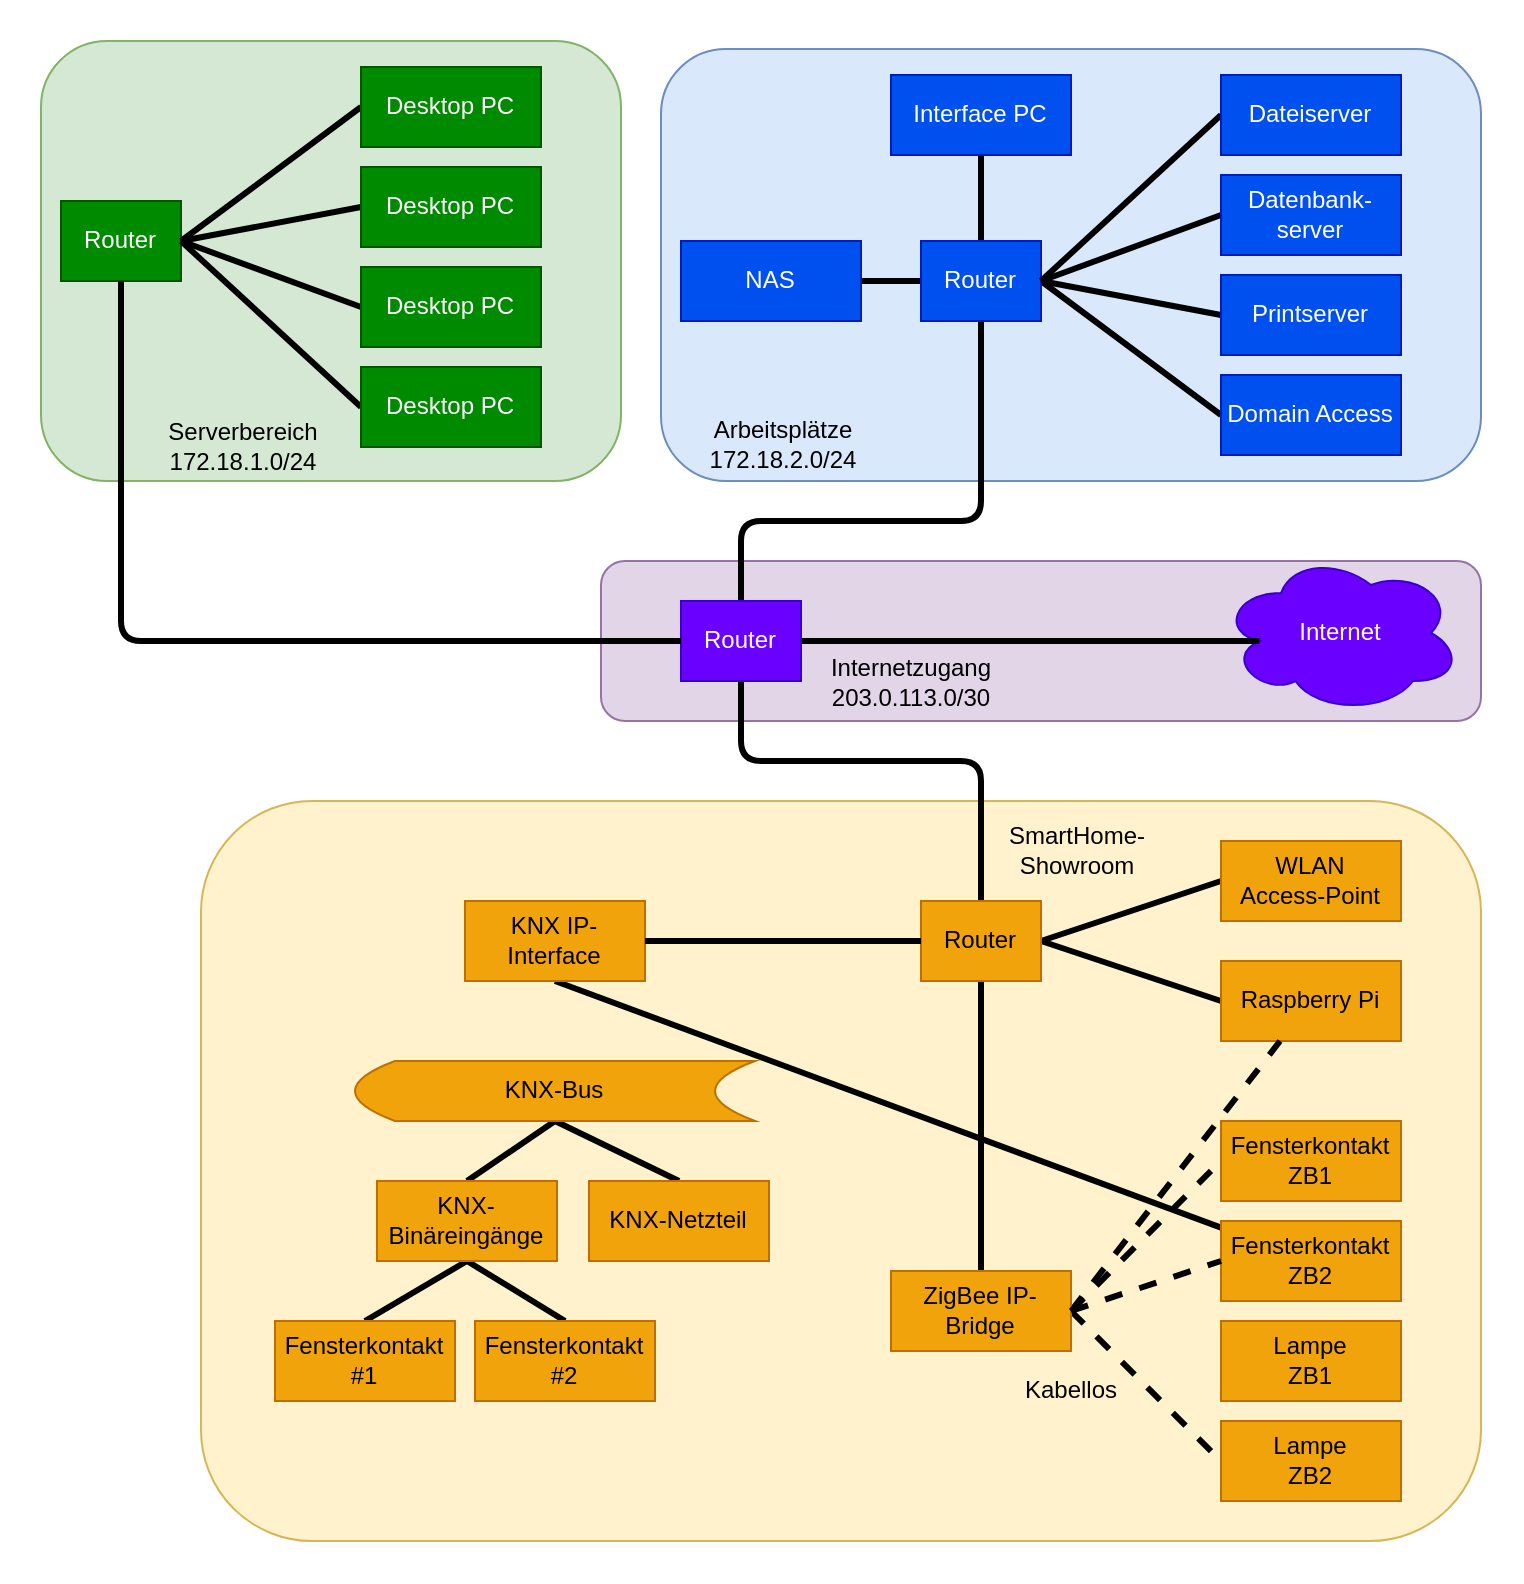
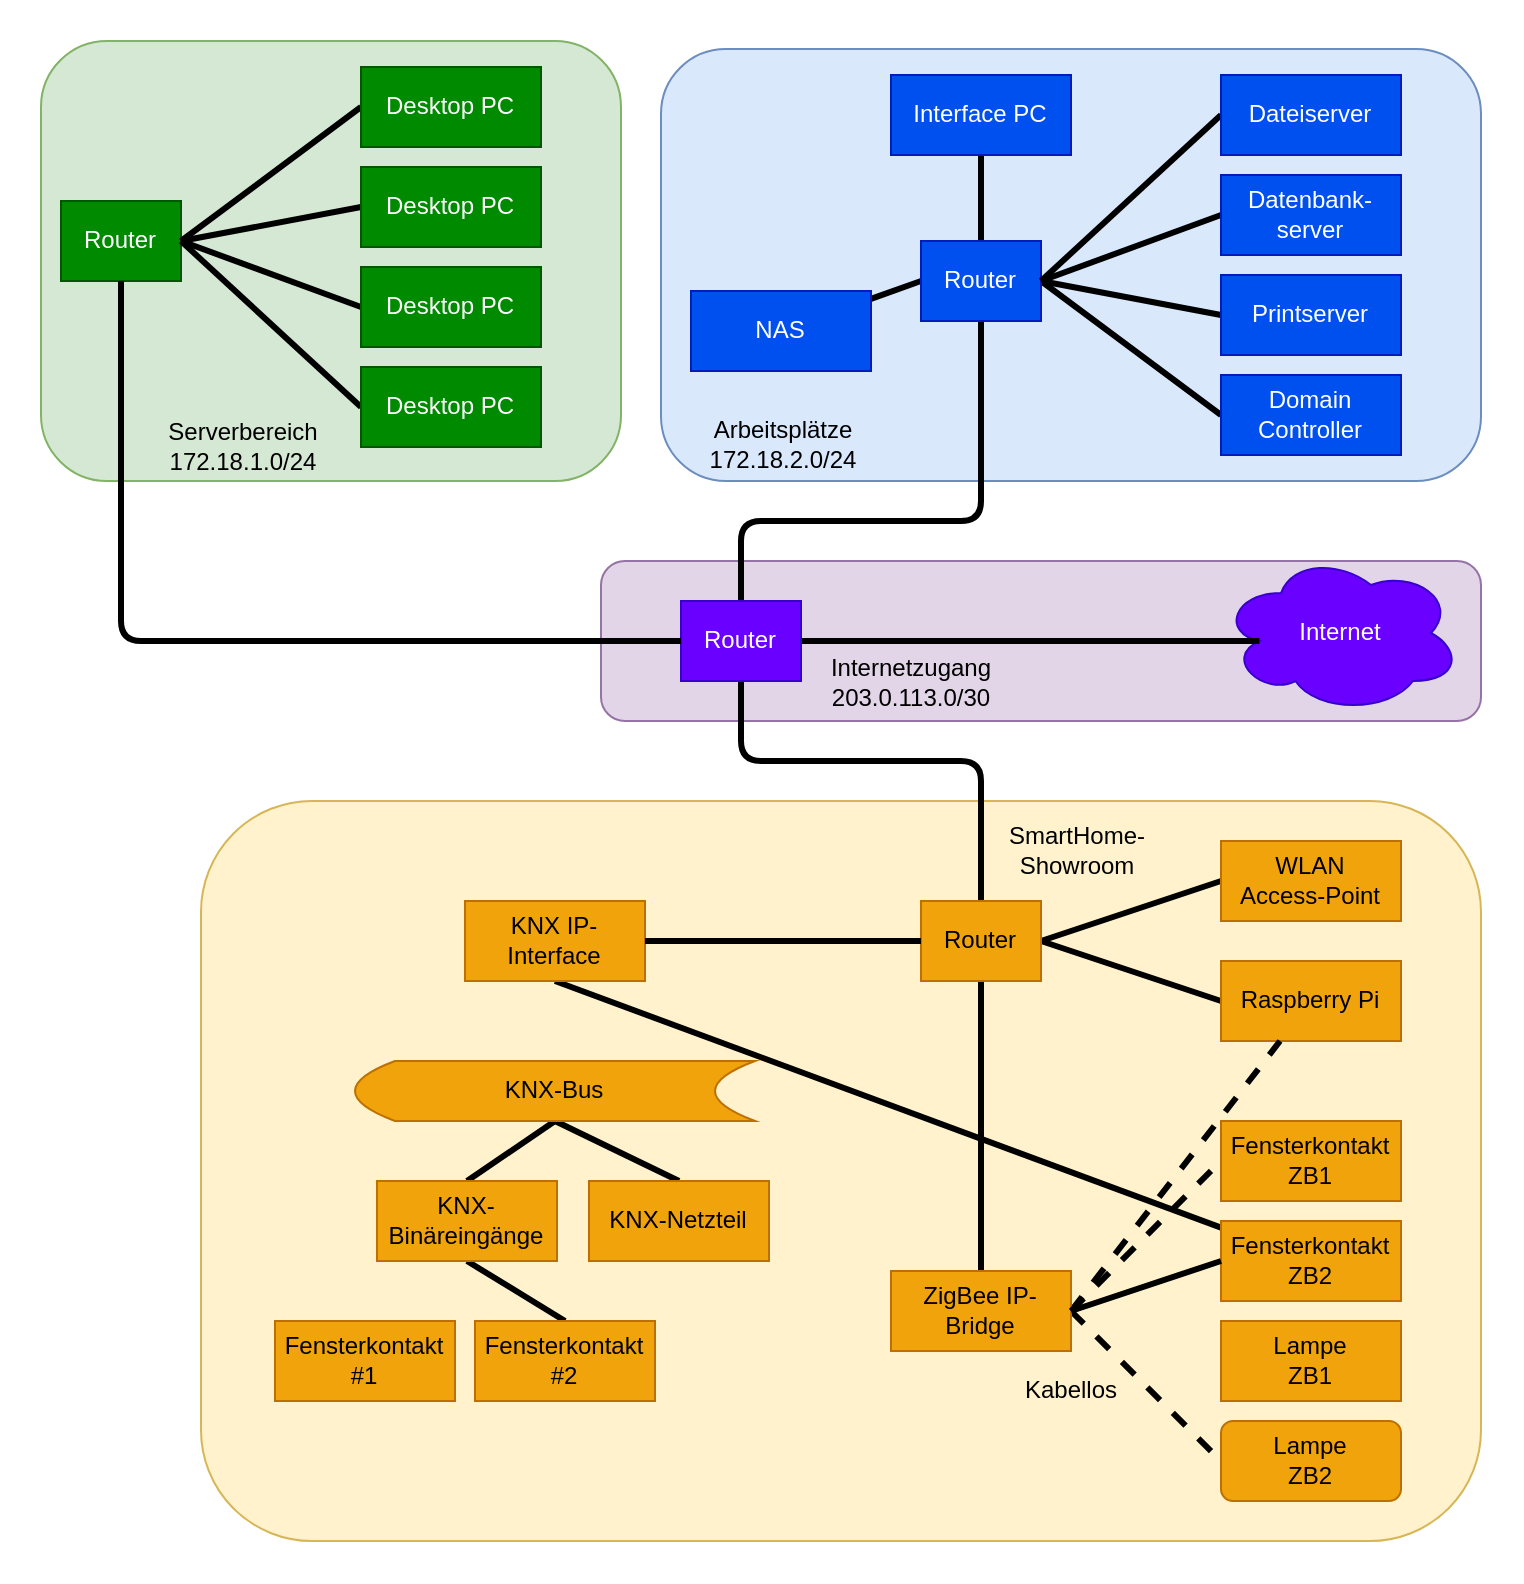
(771, 281) -> (781, 331)
(1311, 415) -> (1311, 415)
(1164, 1280) -> (1164, 1280)
(416, 1291) -> none
(1311, 1461) -> (1311, 1461)
